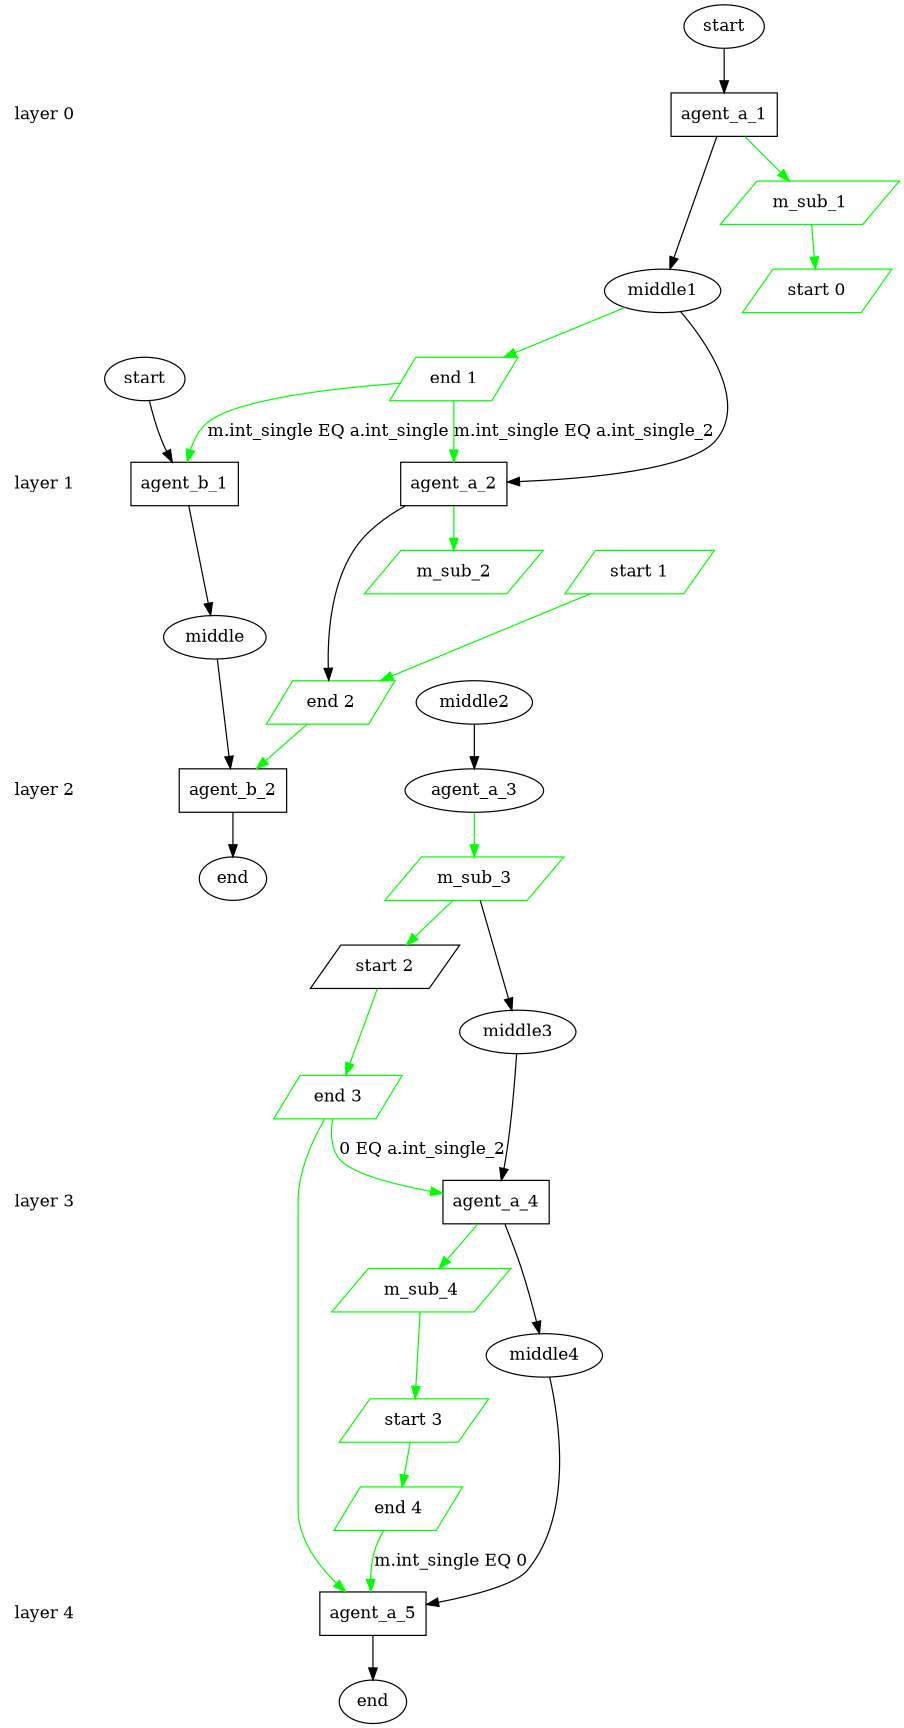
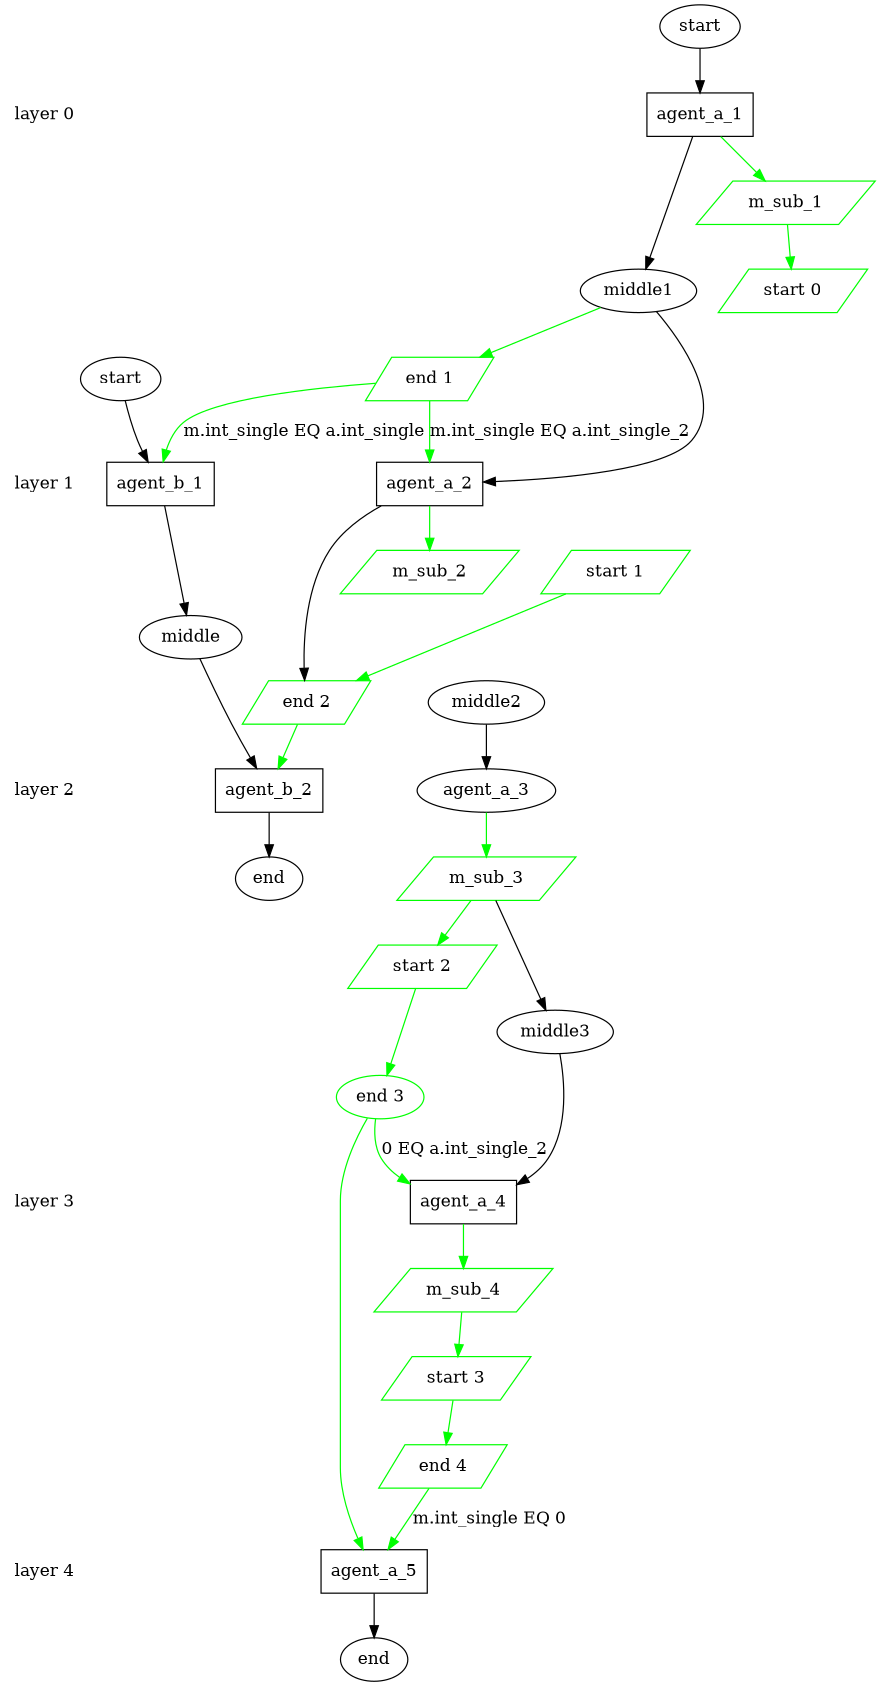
(385, 967) -> (422, 967)
(338, 1097) -> (380, 1097)
(544, 1355) -> none
